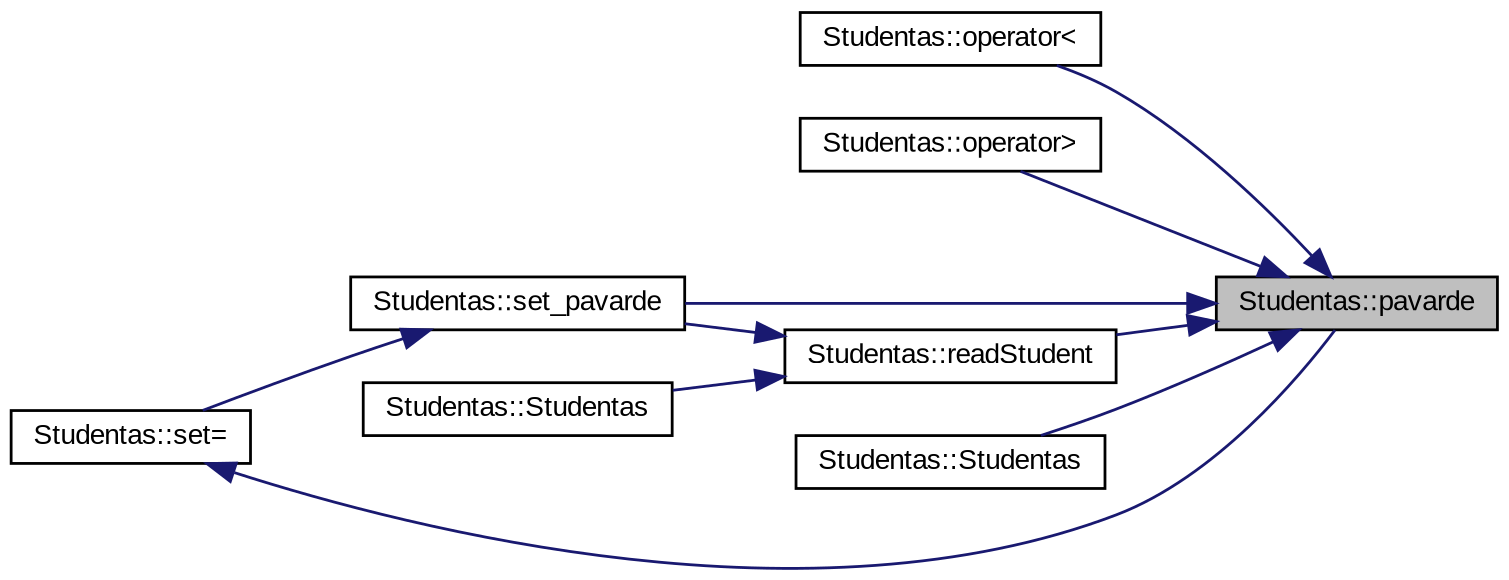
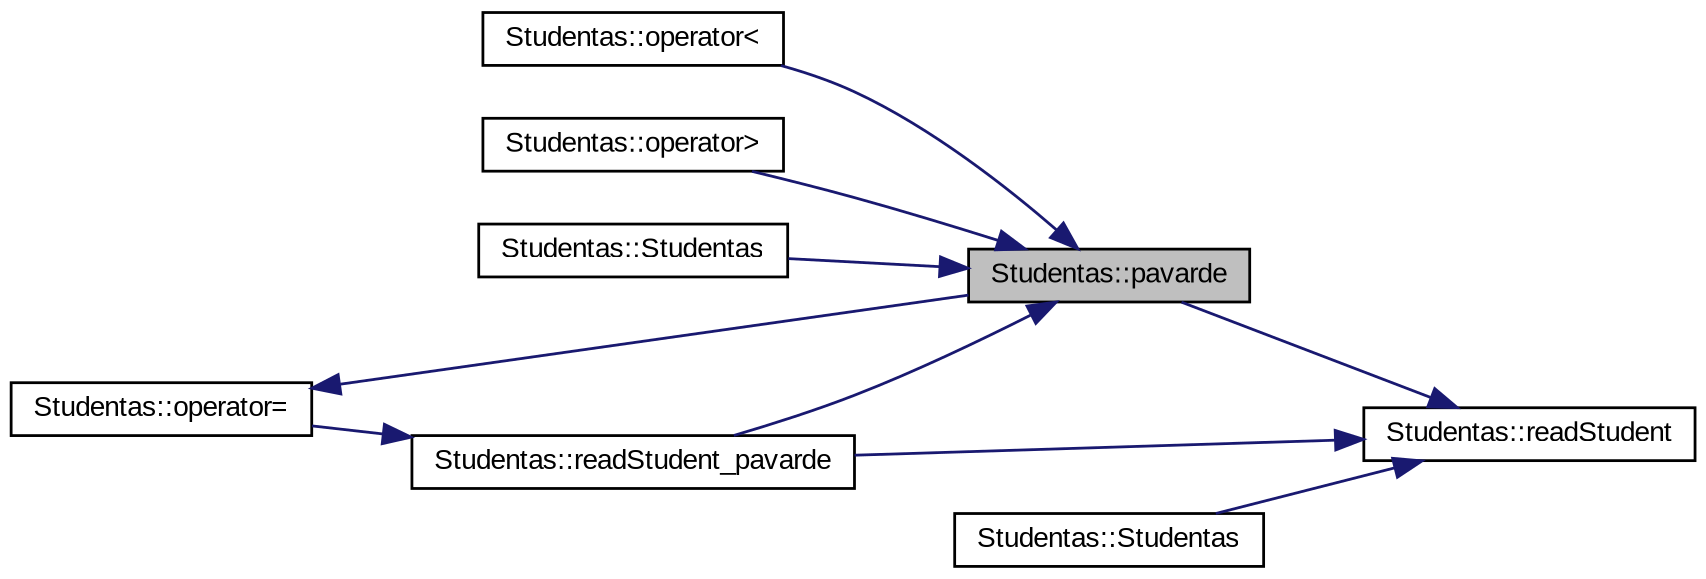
(518, 303) -> (633, 462)
(1152, 330) -> (1306, 350)
(131, 437) -> (161, 409)
